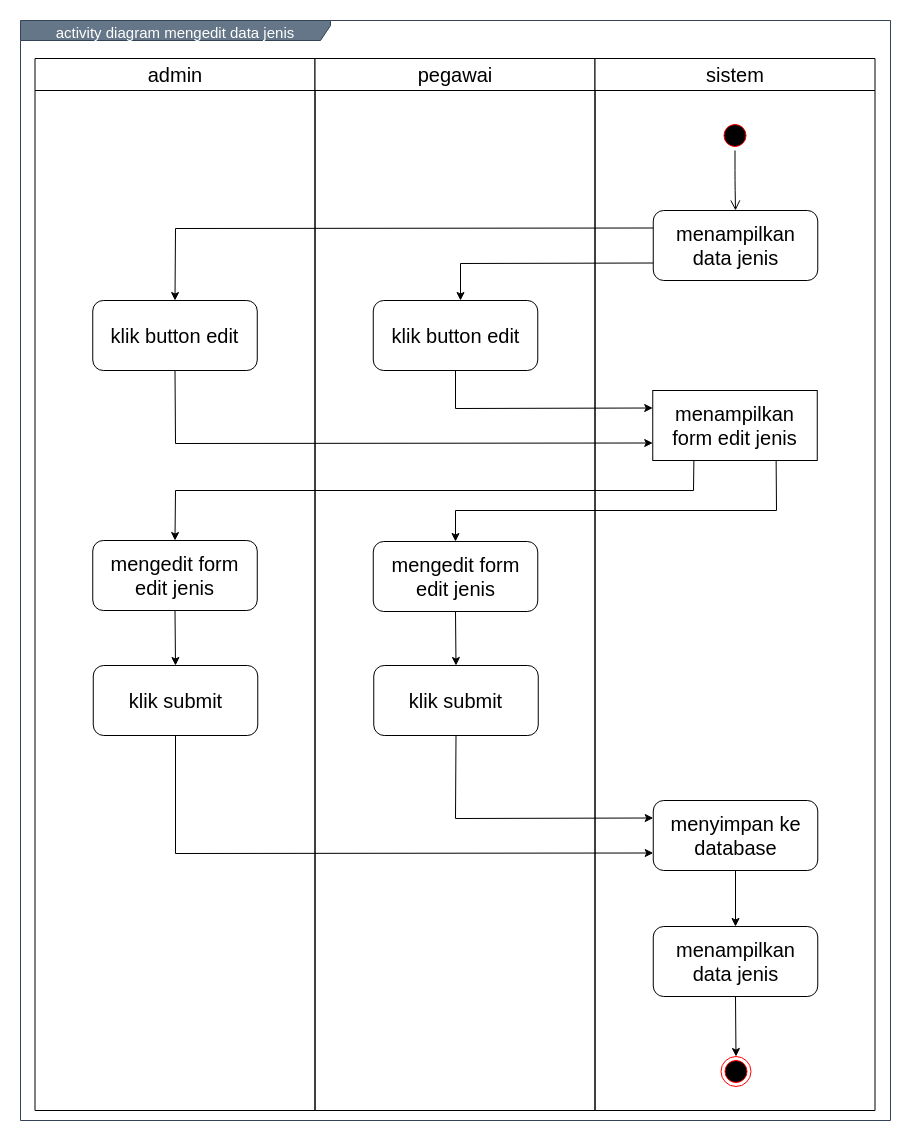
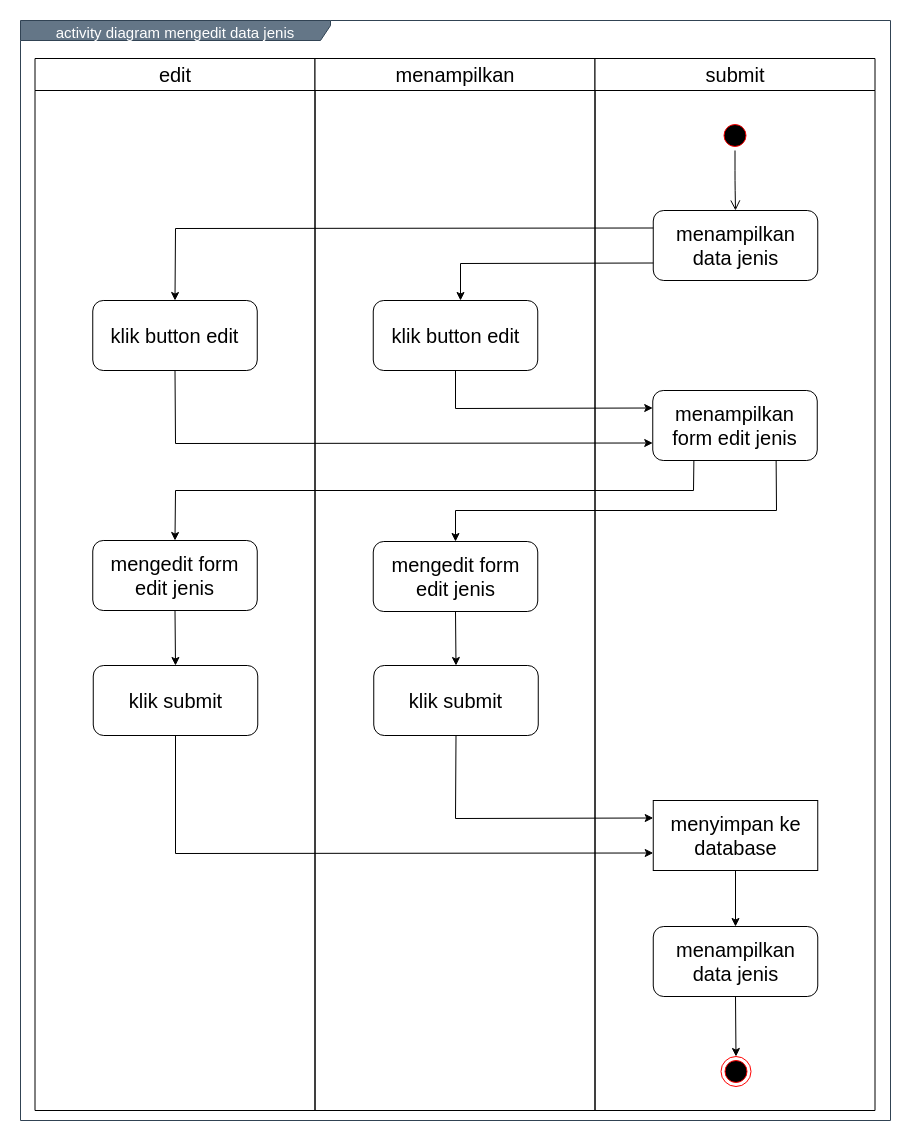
(176, 75) -> (176, 75)
(456, 75) -> (456, 75)
(736, 75) -> (736, 75)
(735, 426) -> (735, 426)
(736, 836) -> (736, 836)
